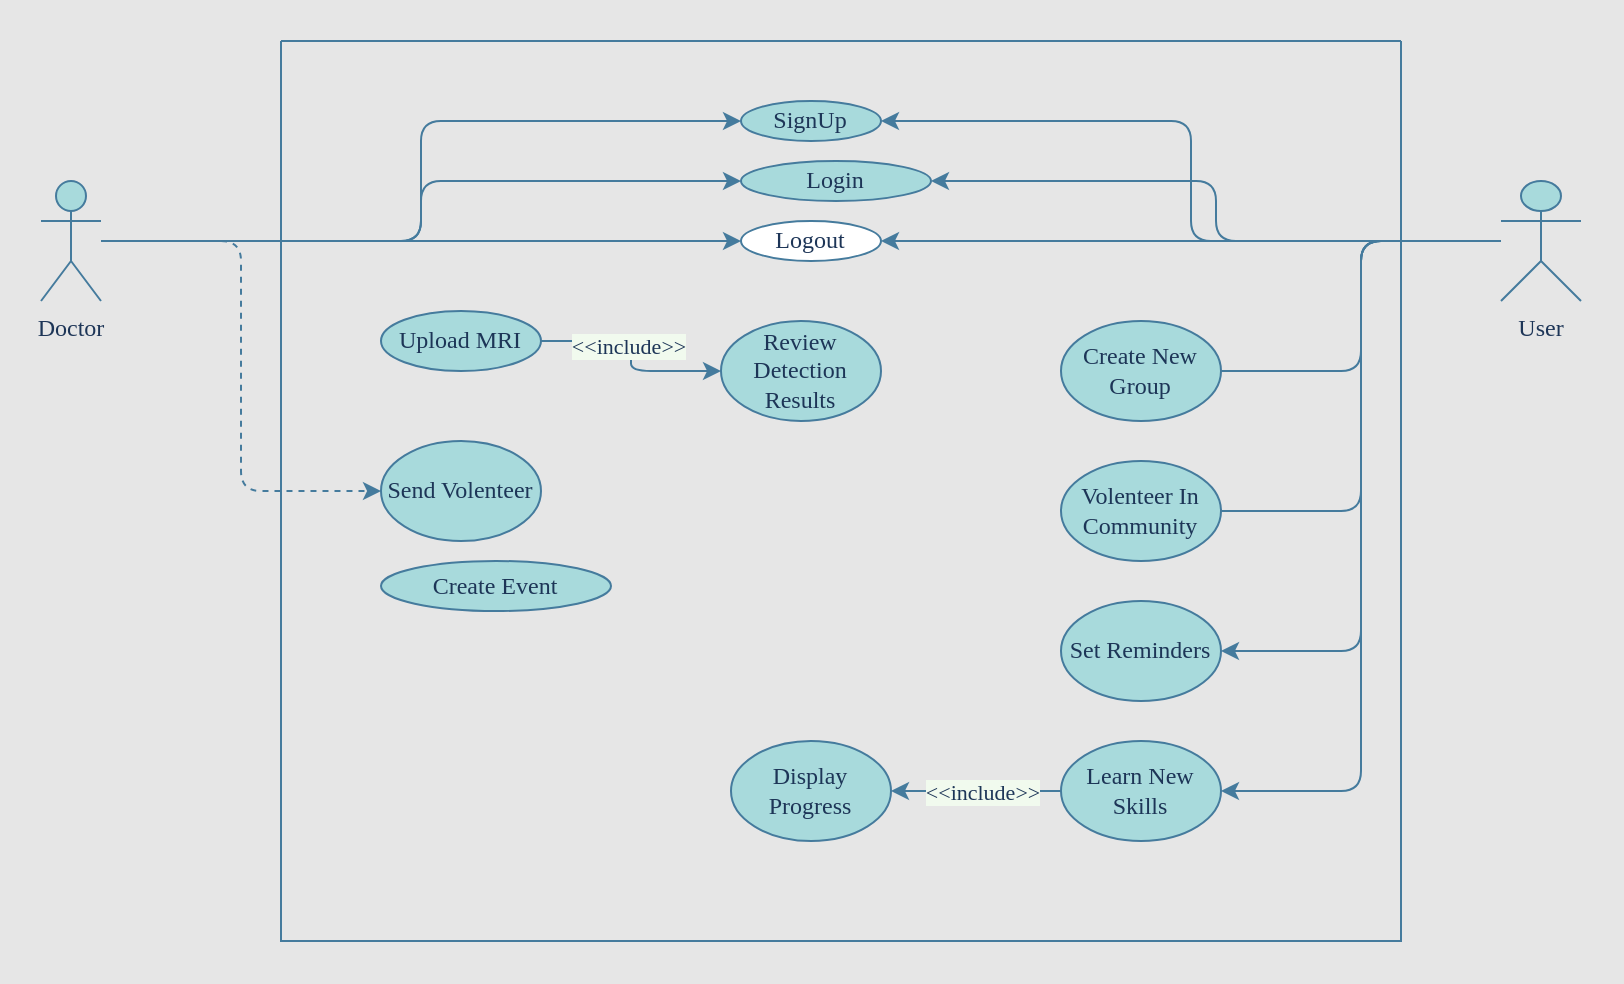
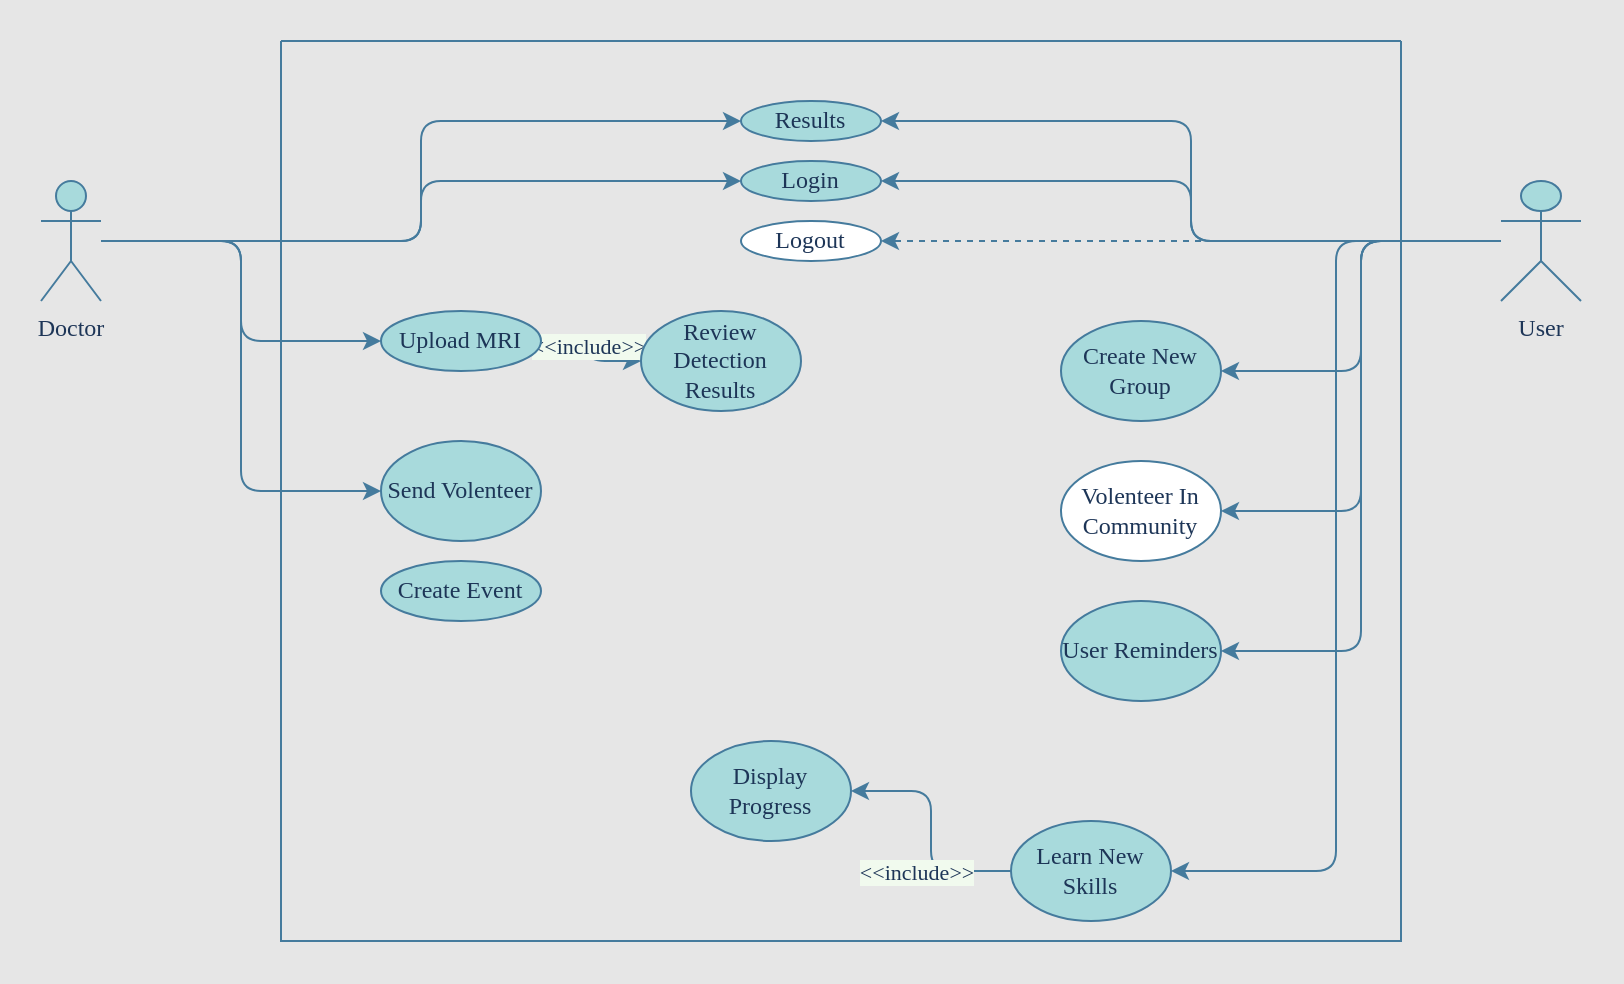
(811, 121) -> (811, 121)
(836, 181) -> (811, 181)
(570, 241) -> (307, 341)
(1048, 241) -> (1048, 241)
(801, 371) -> (721, 361)
(1230, 371) -> (1236, 371)
(241, 421) -> (241, 421)
(1141, 511) -> (1141, 511)
(1229, 511) -> (1236, 511)
(496, 586) -> (461, 591)
(1141, 651) -> (1141, 651)
(811, 791) -> (771, 791)
(1141, 791) -> (1091, 871)
